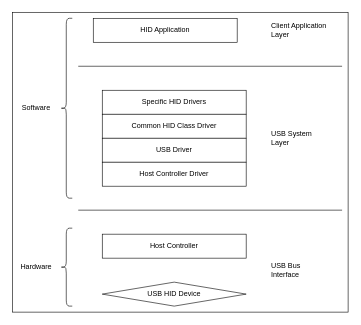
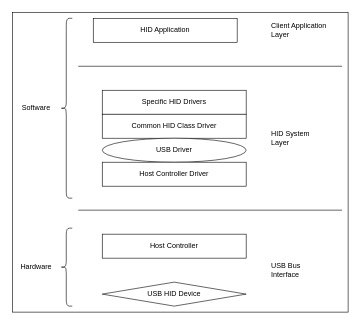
(299, 138) -> (299, 138)
(174, 150) -> (174, 150)
